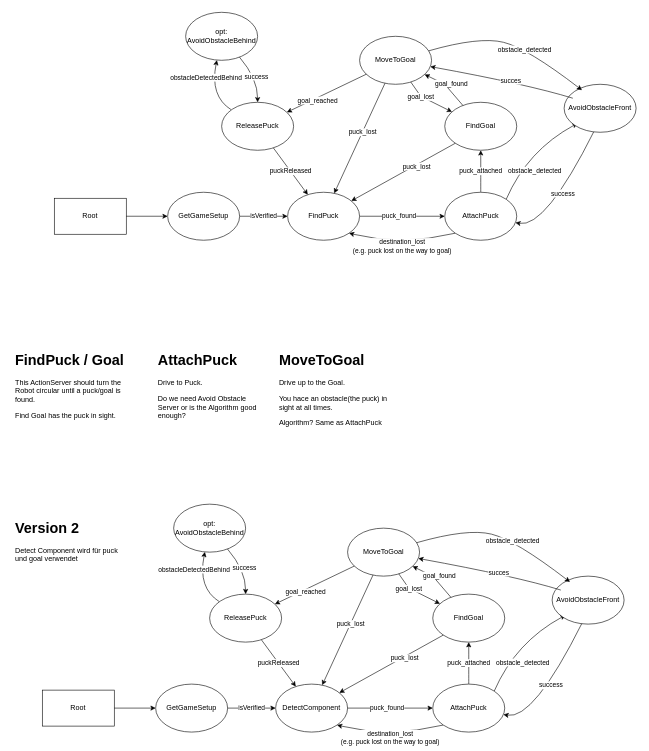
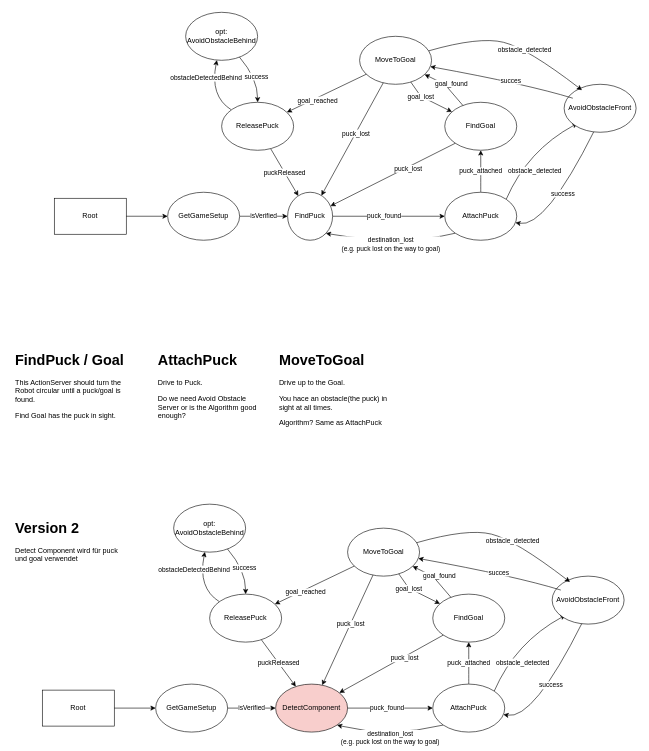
(324, 216) -> (310, 216)
(312, 708) -> (312, 708)
